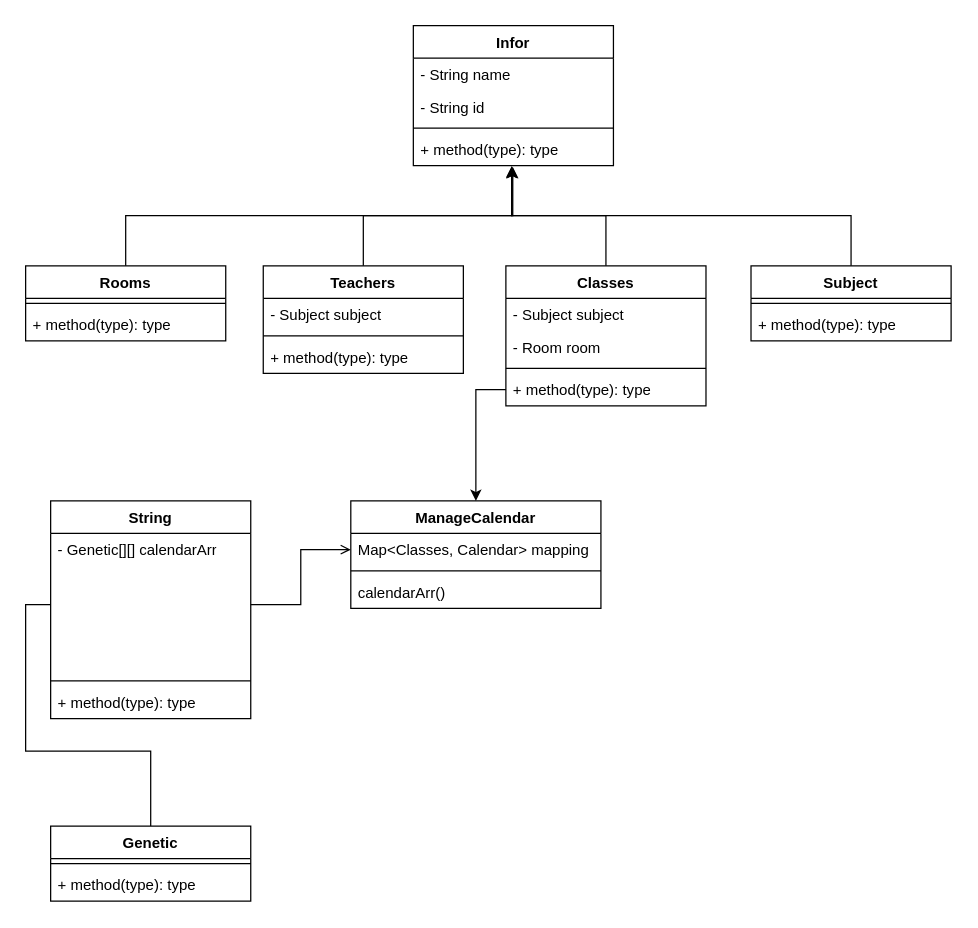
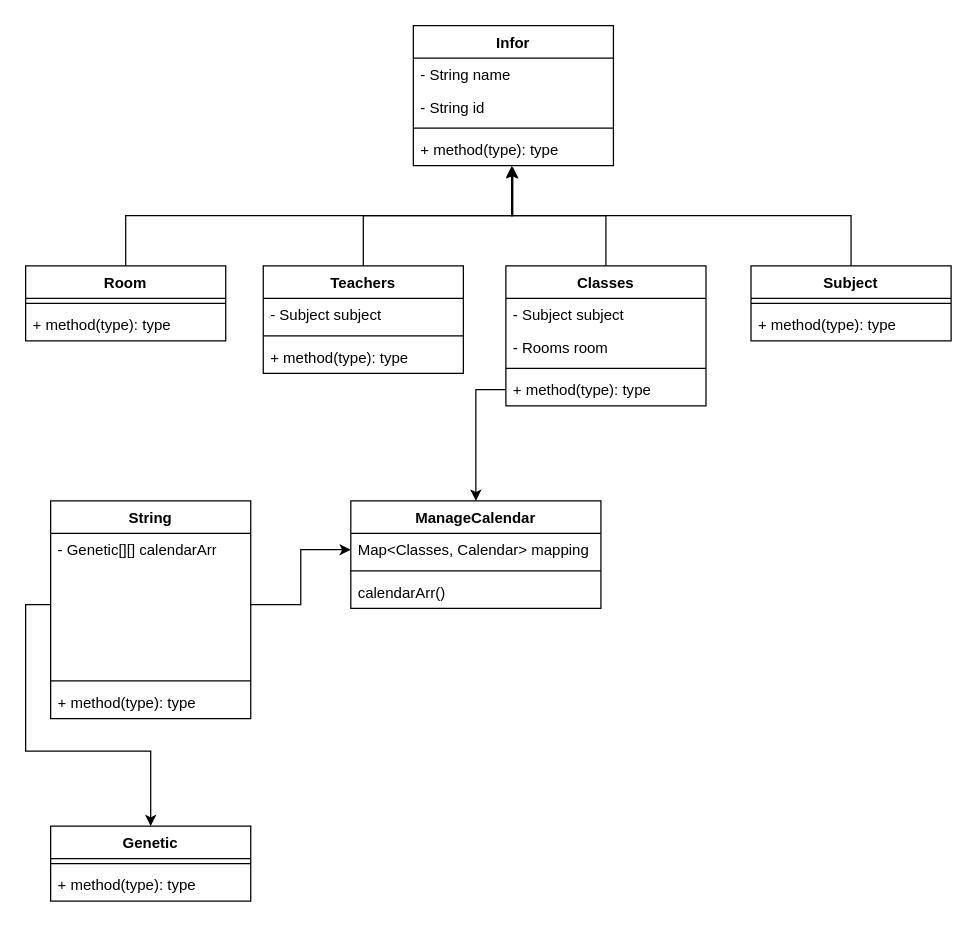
(126, 283) -> (126, 283)
(555, 348) -> (560, 348)
(343, 549) -> (341, 549)
(151, 819) -> (151, 816)
